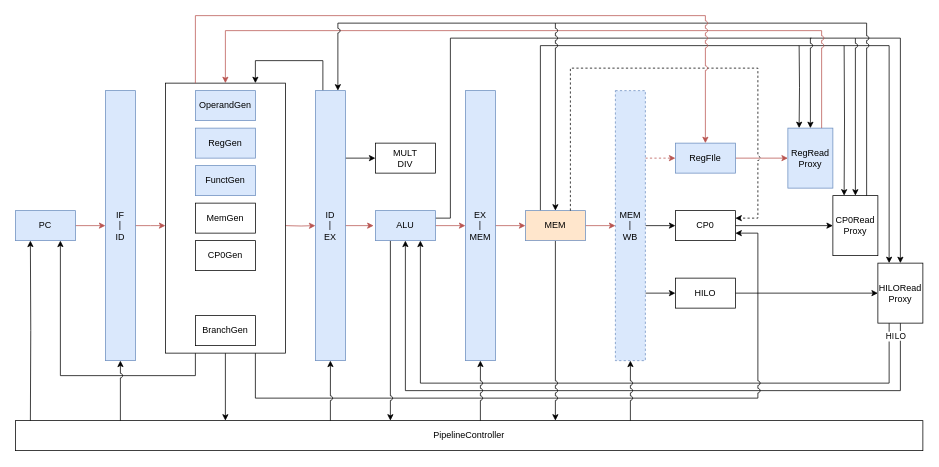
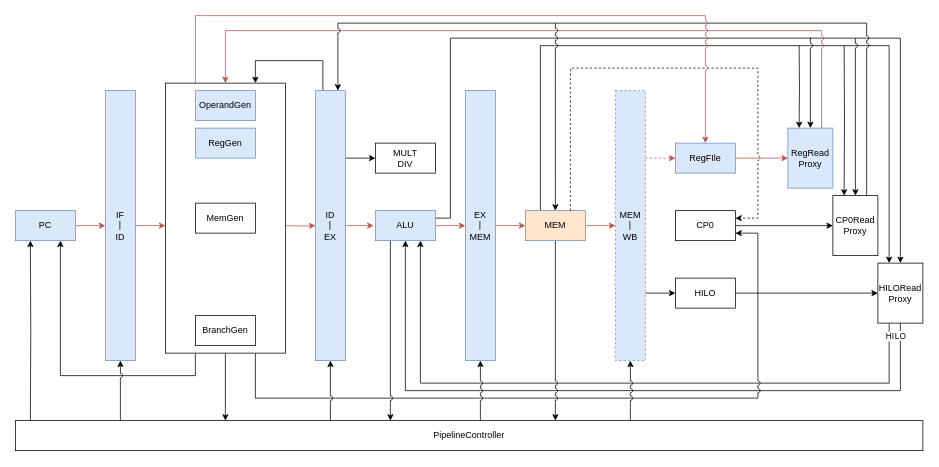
(225, 180) -> none
(657, 225) -> none
(225, 255) -> none
